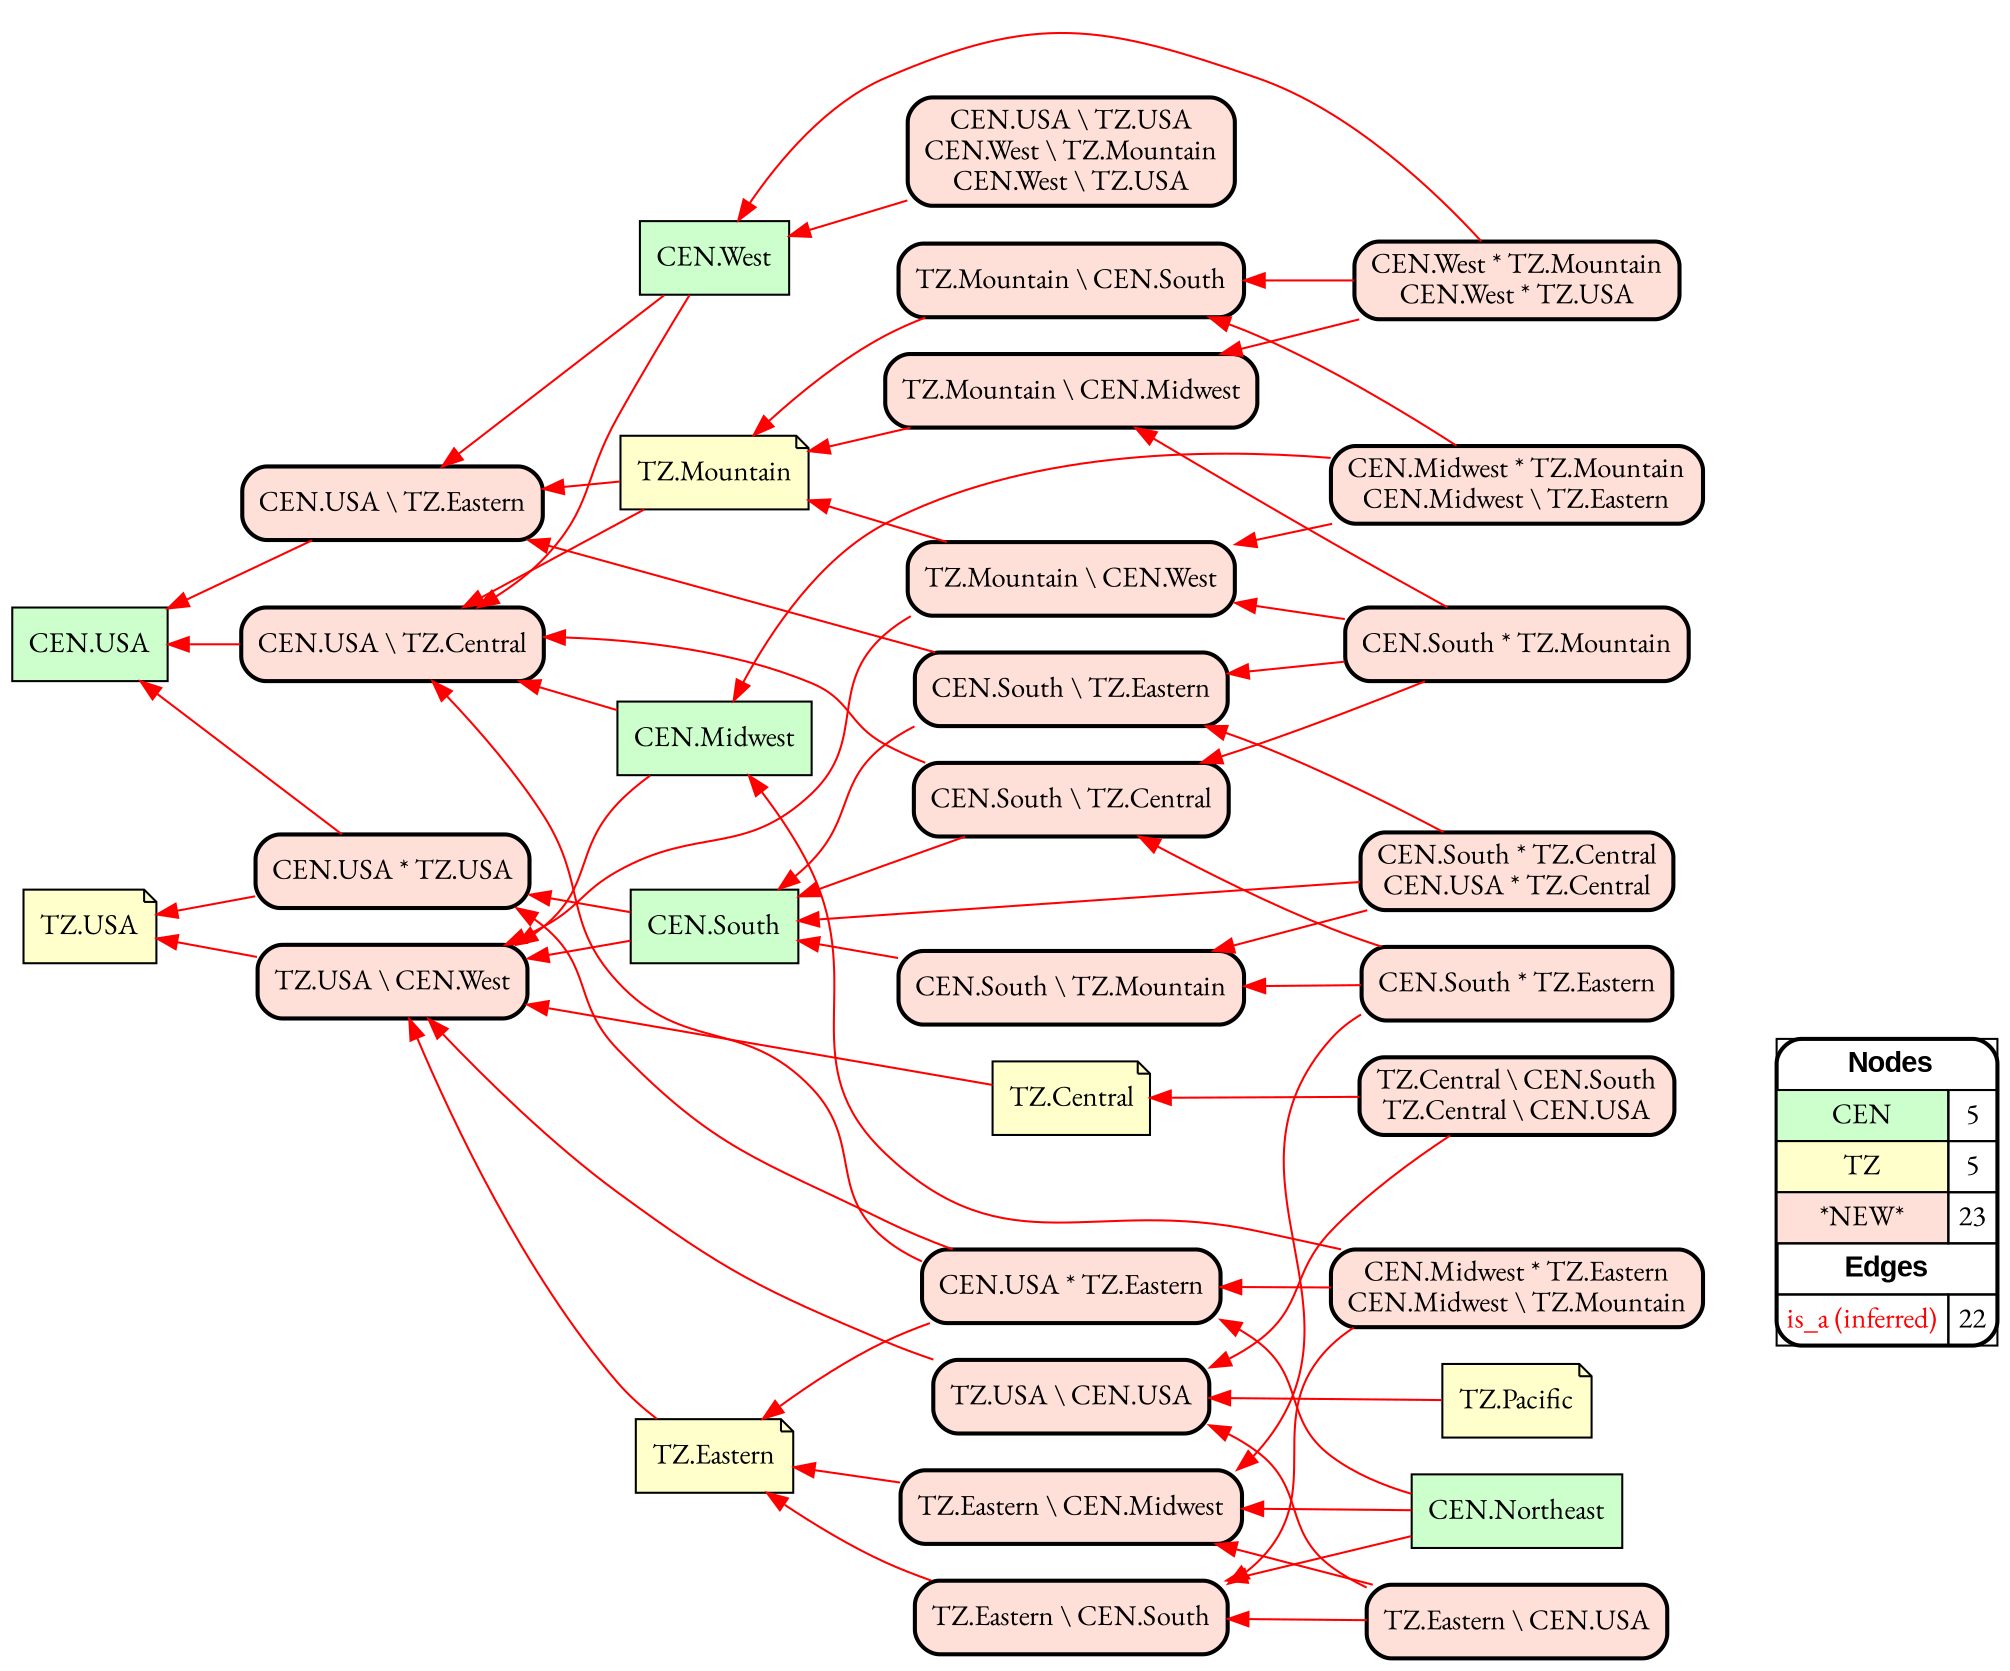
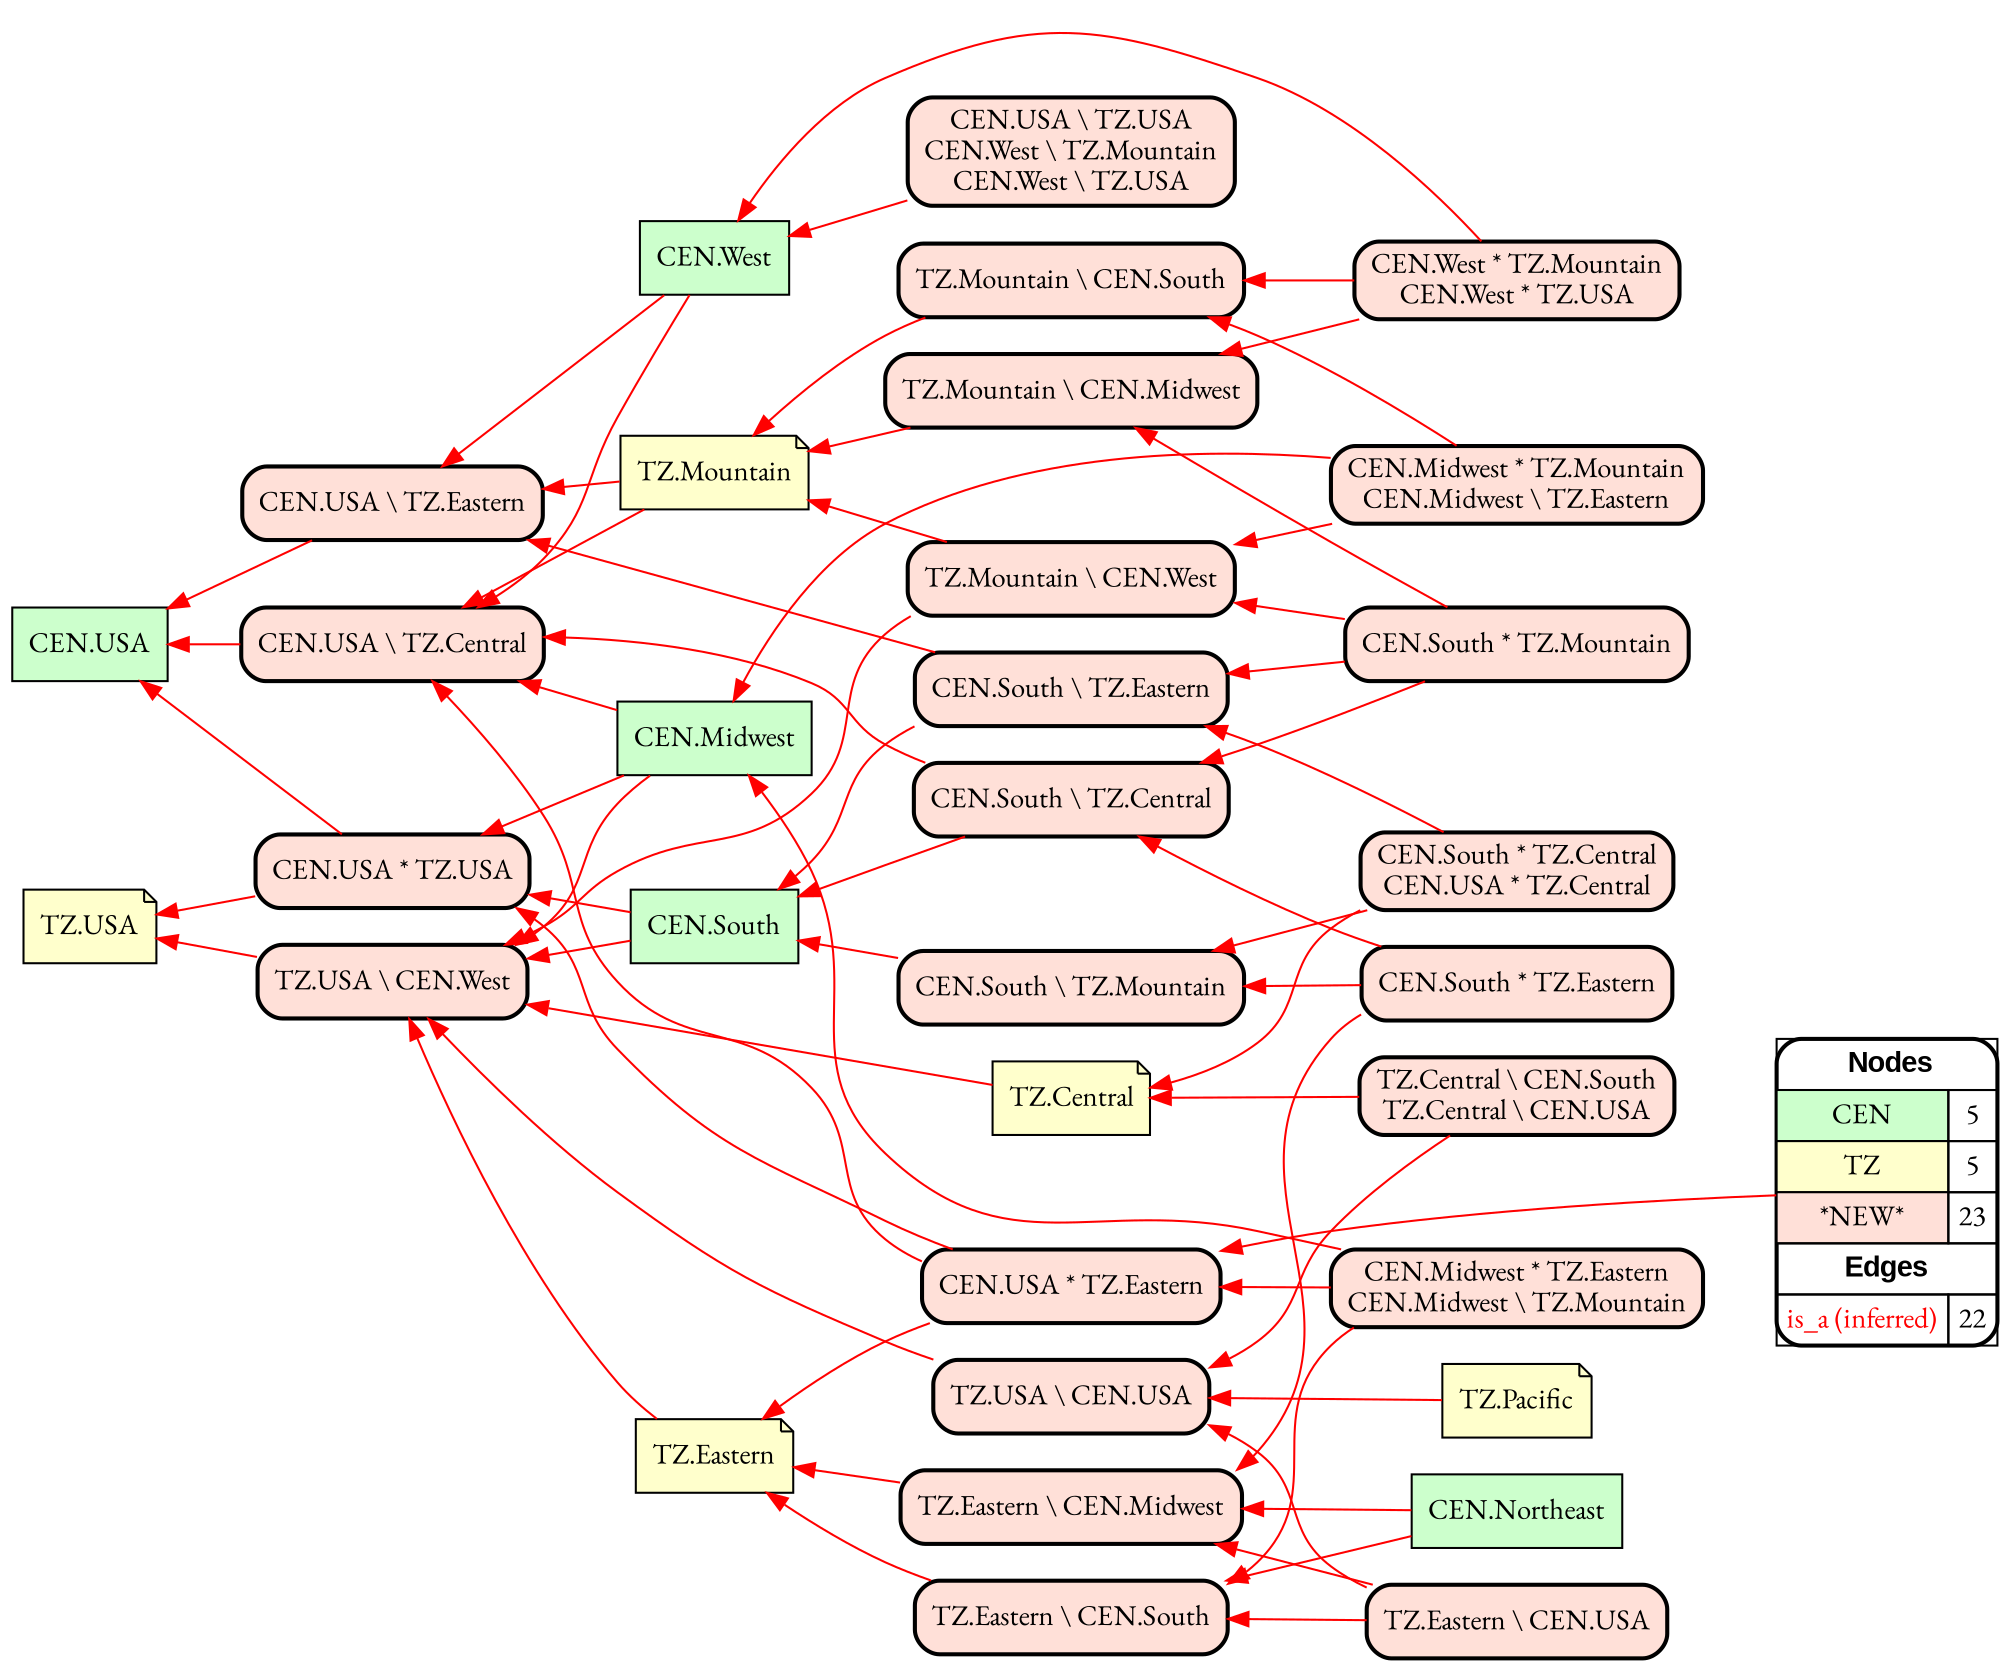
none -> (563, 801)
(1090, 901) -> (1283, 1014)
(1307, 1430) -> (1508, 1212)
